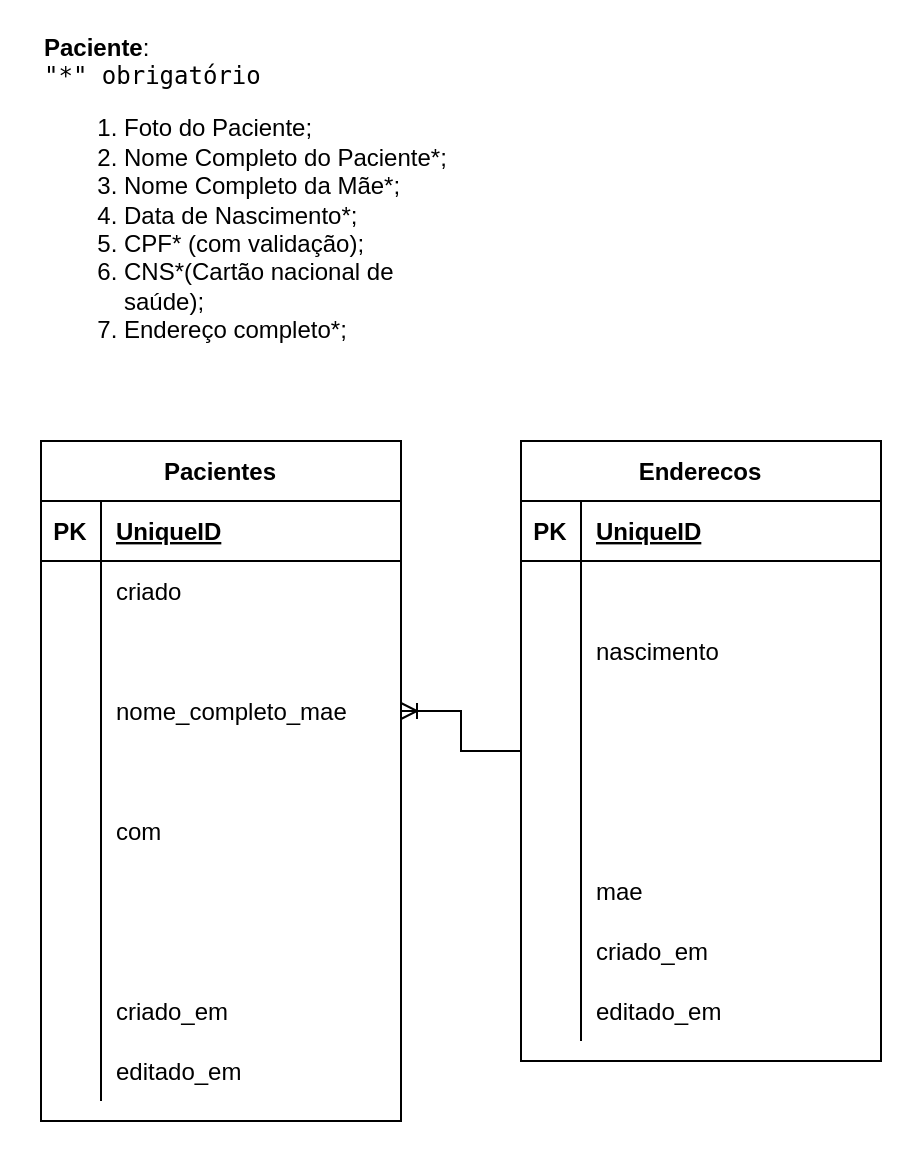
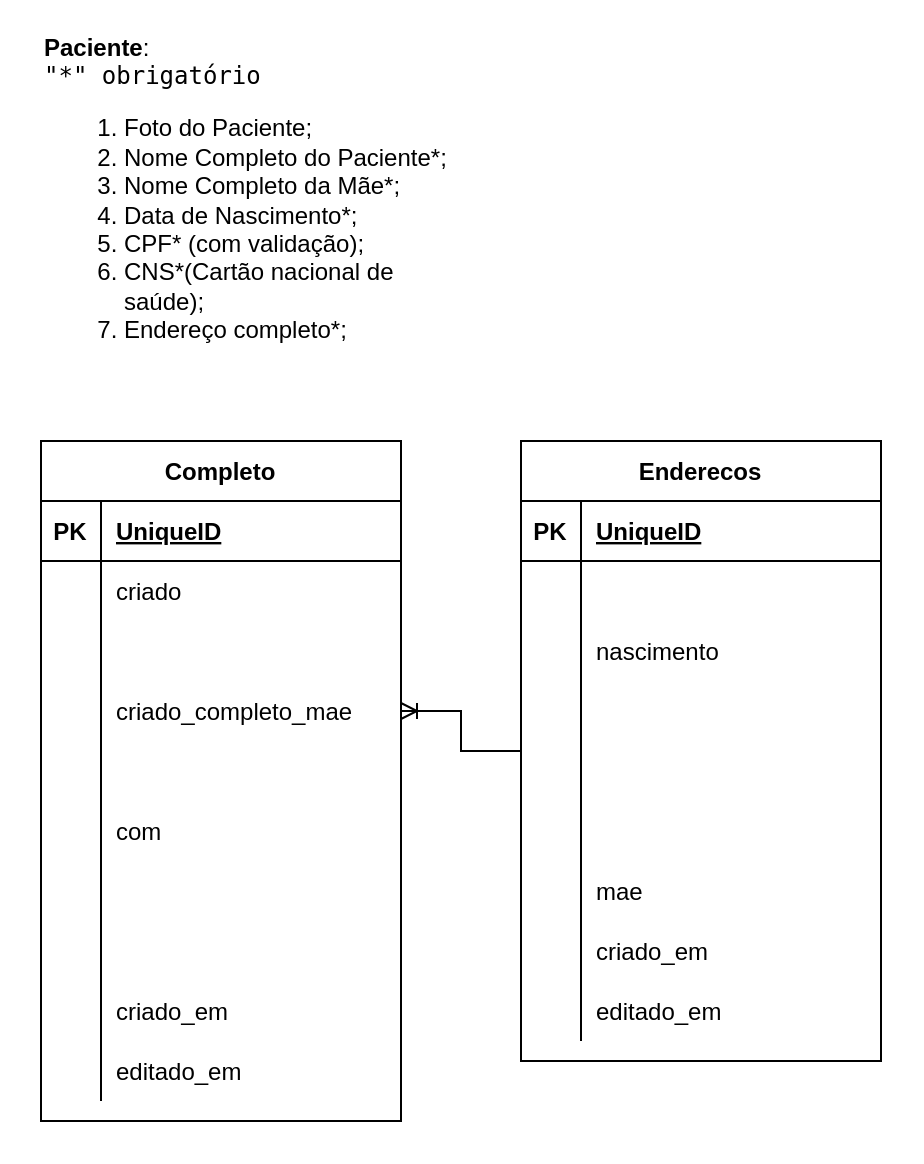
(220, 472) -> (220, 472)
(227, 712) -> (237, 712)
